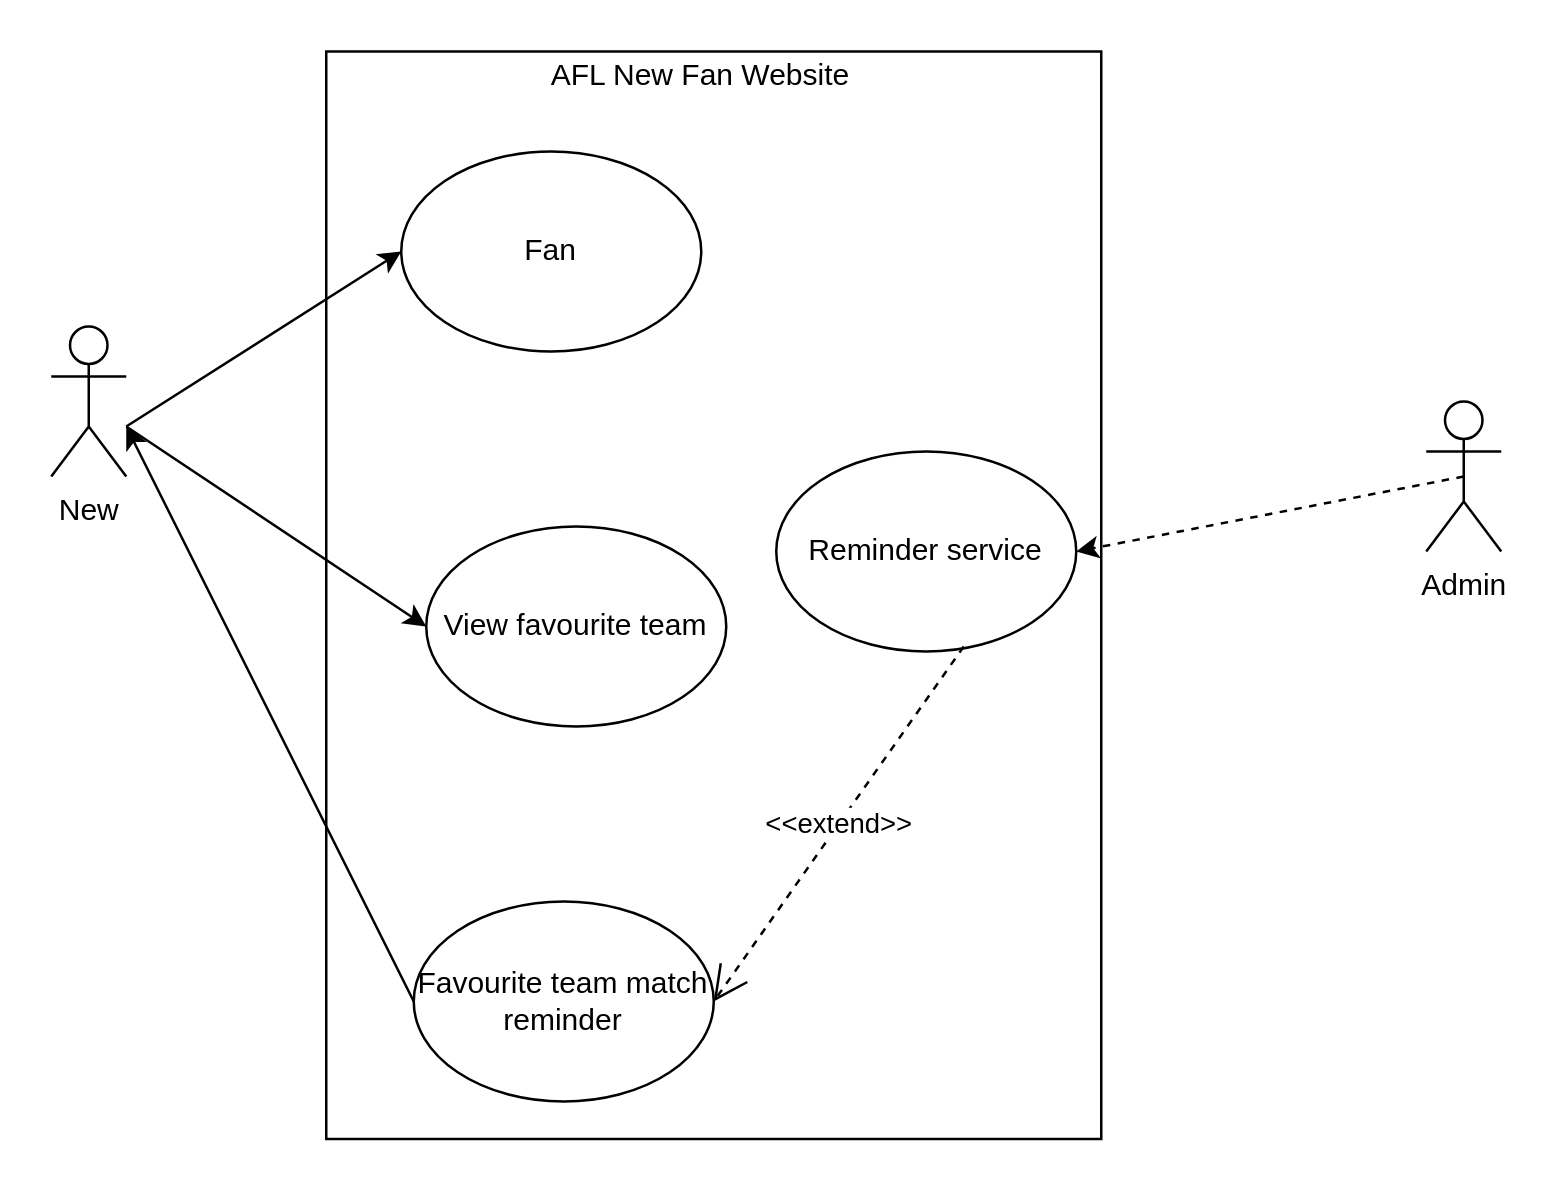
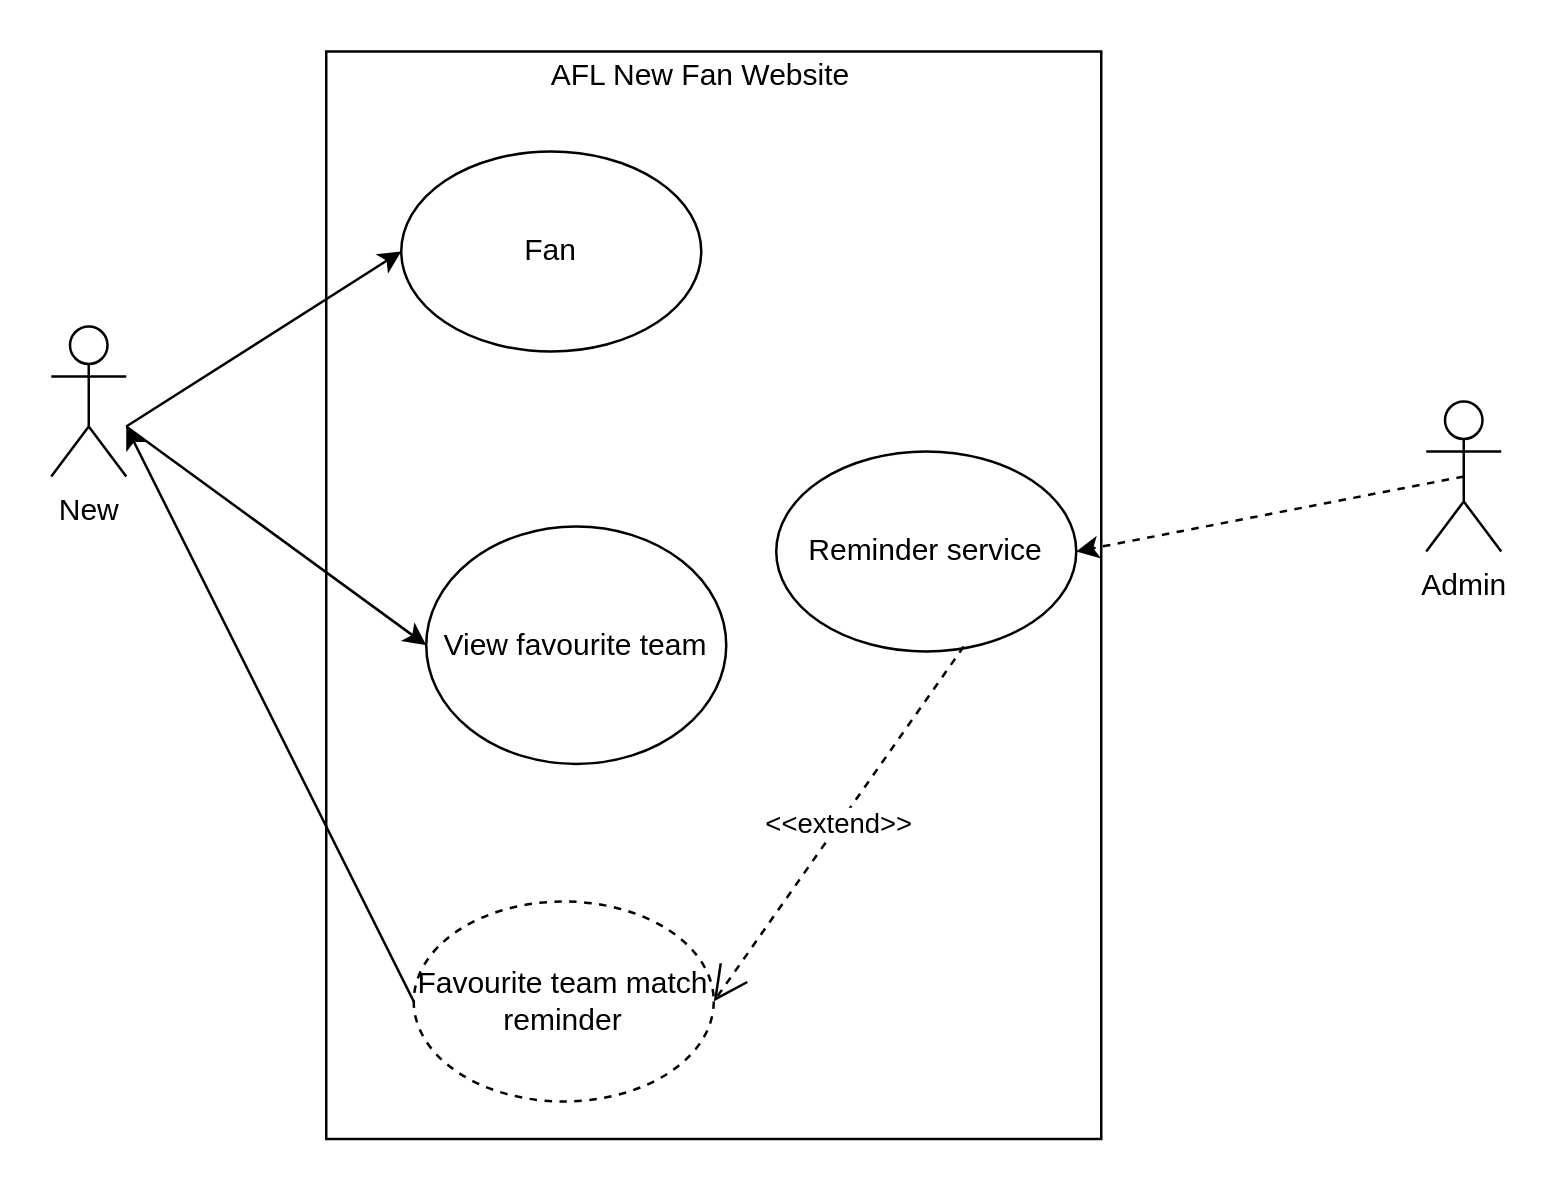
(576, 626) -> (576, 645)
(564, 1001) -> (564, 1001)
